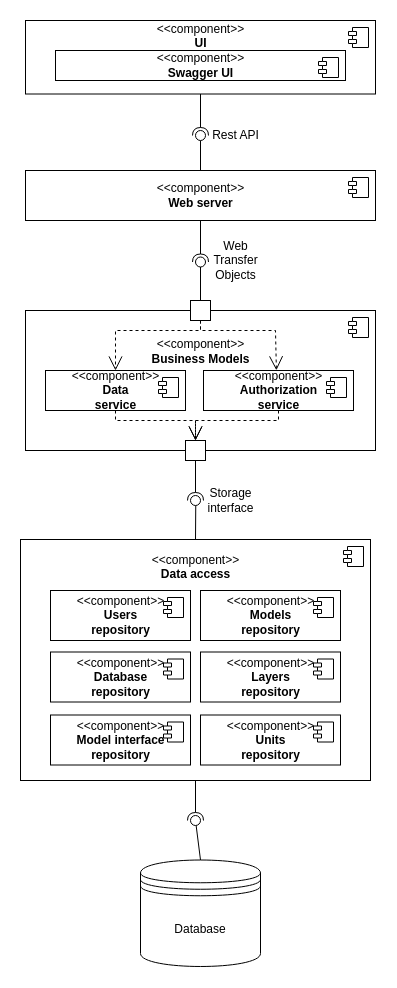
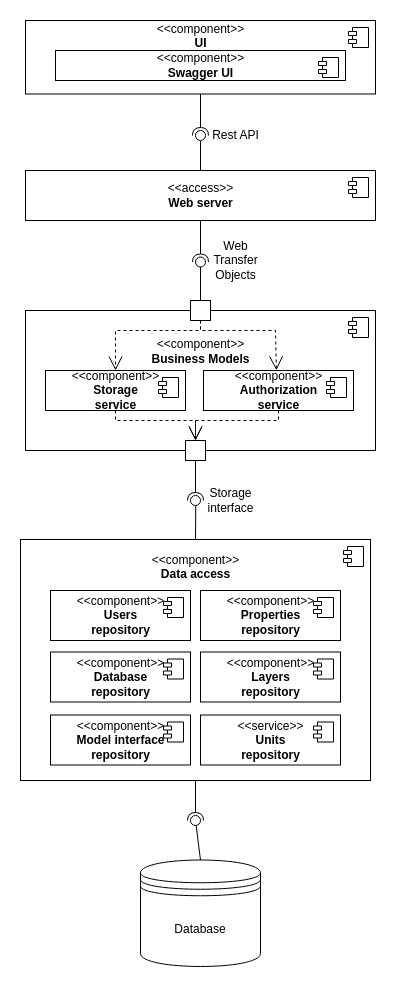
(201, 196) -> (201, 196)
(116, 391) -> (116, 391)
(271, 616) -> (271, 616)
(271, 741) -> (271, 741)
